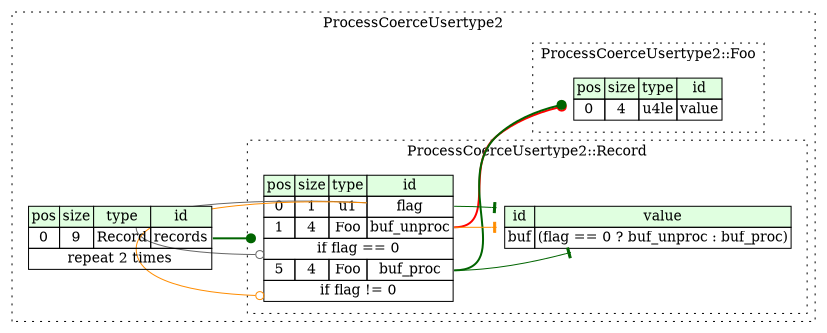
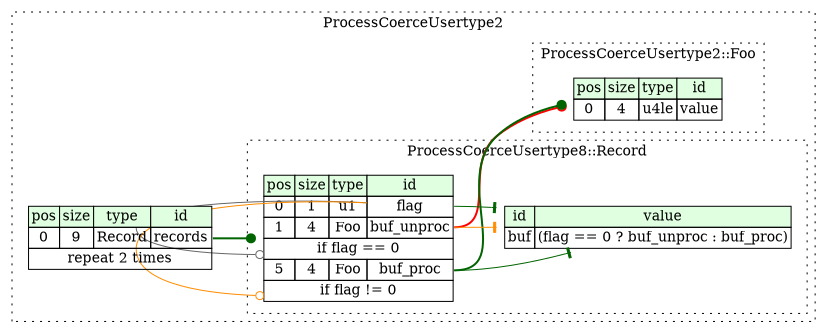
(527, 152) -> (527, 152)
